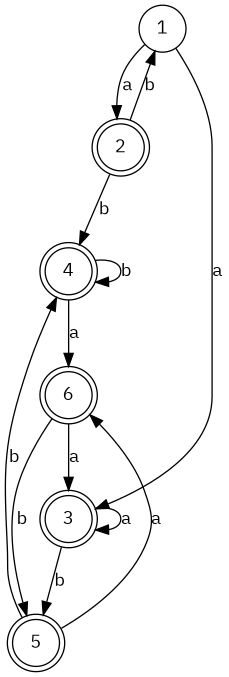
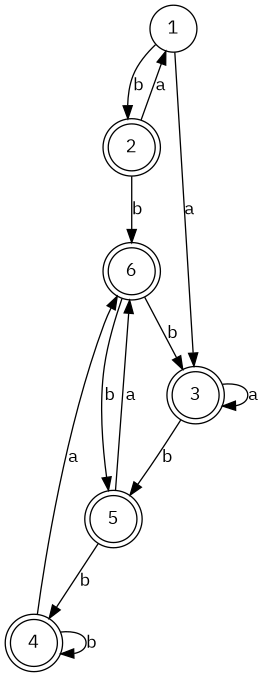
(128, 85) -> (139, 85)
(150, 85) -> (161, 85)
(97, 203) -> (132, 203)
(75, 457) -> (173, 333)
